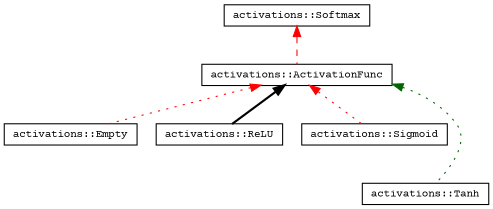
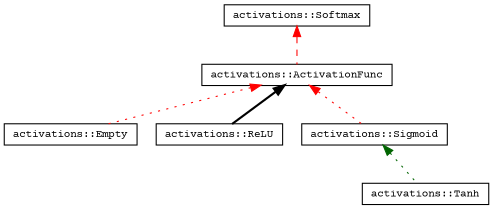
(457, 125) -> (404, 168)
